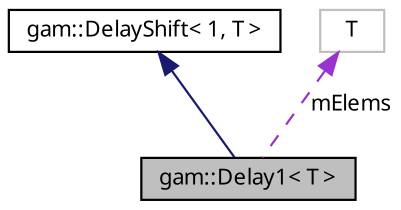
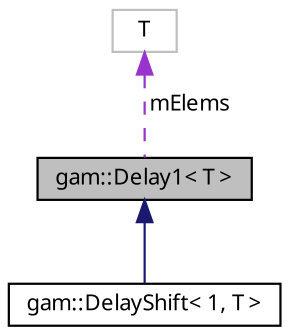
(203, 114) -> (145, 253)
